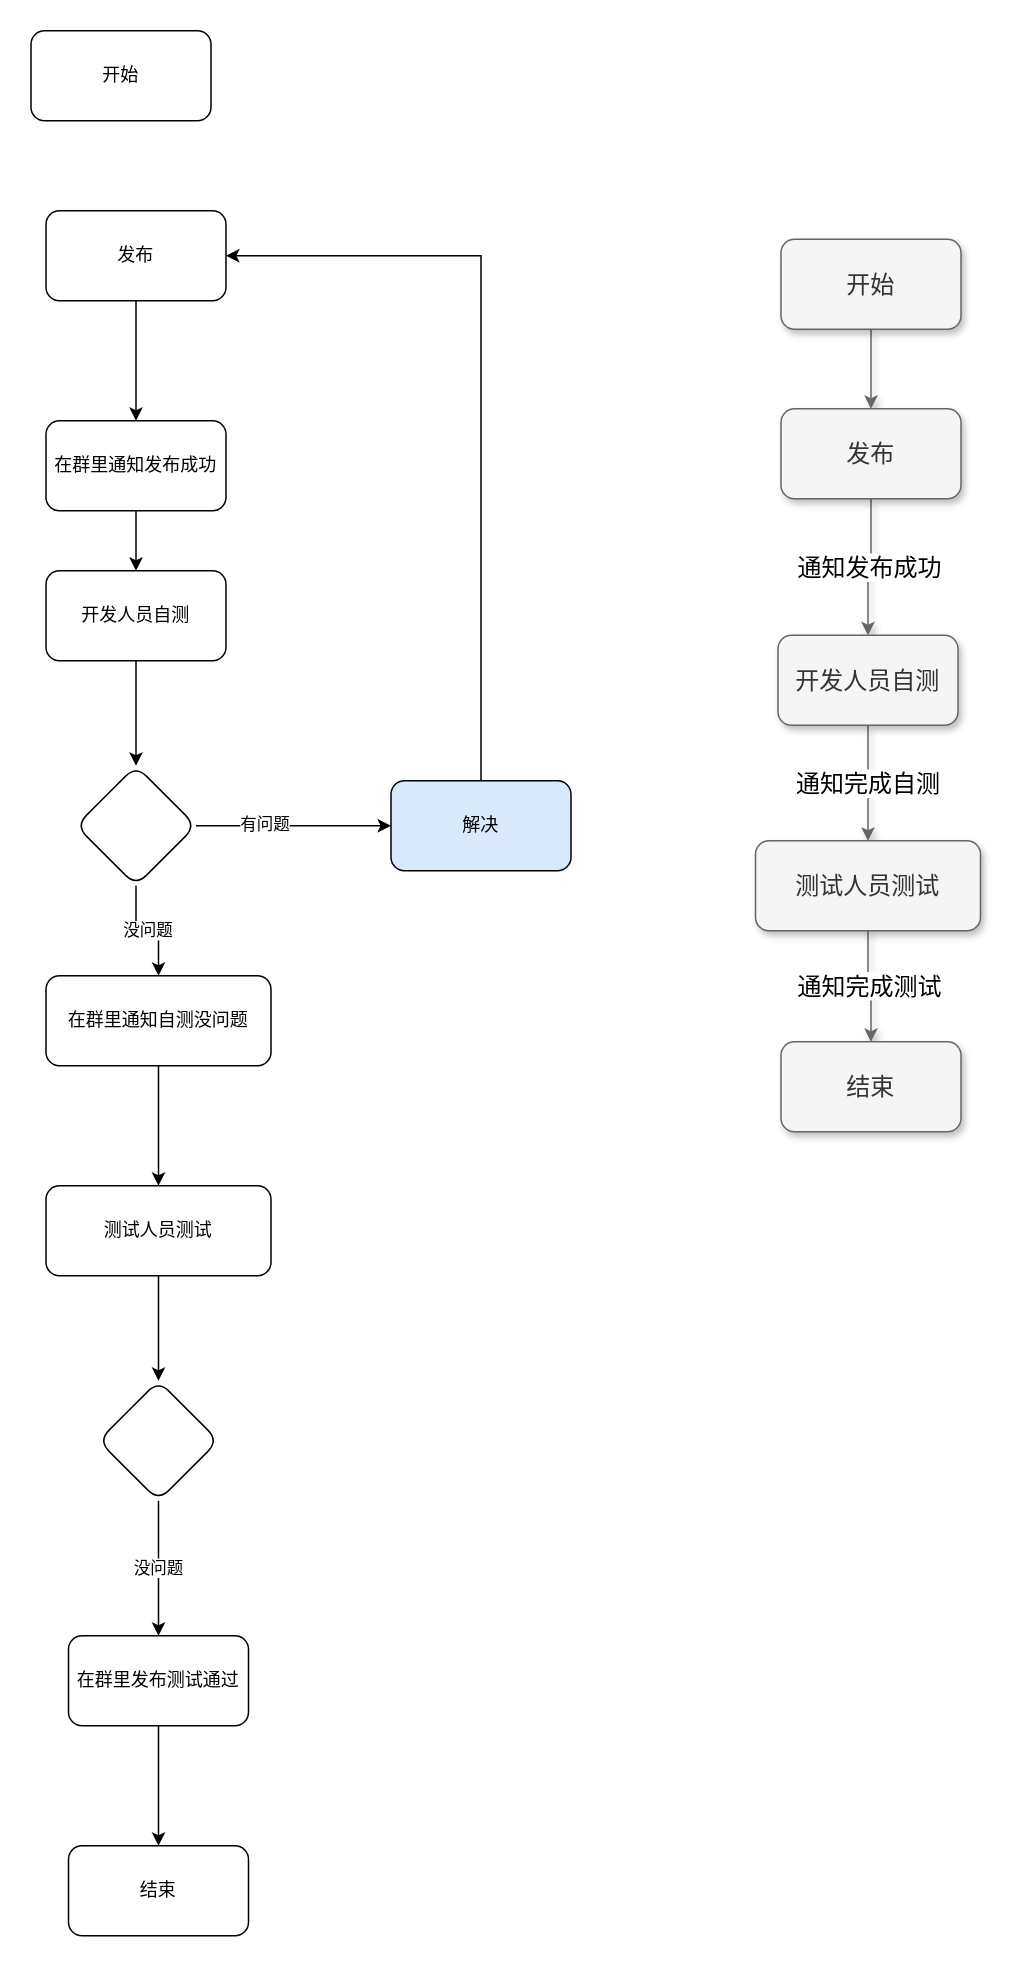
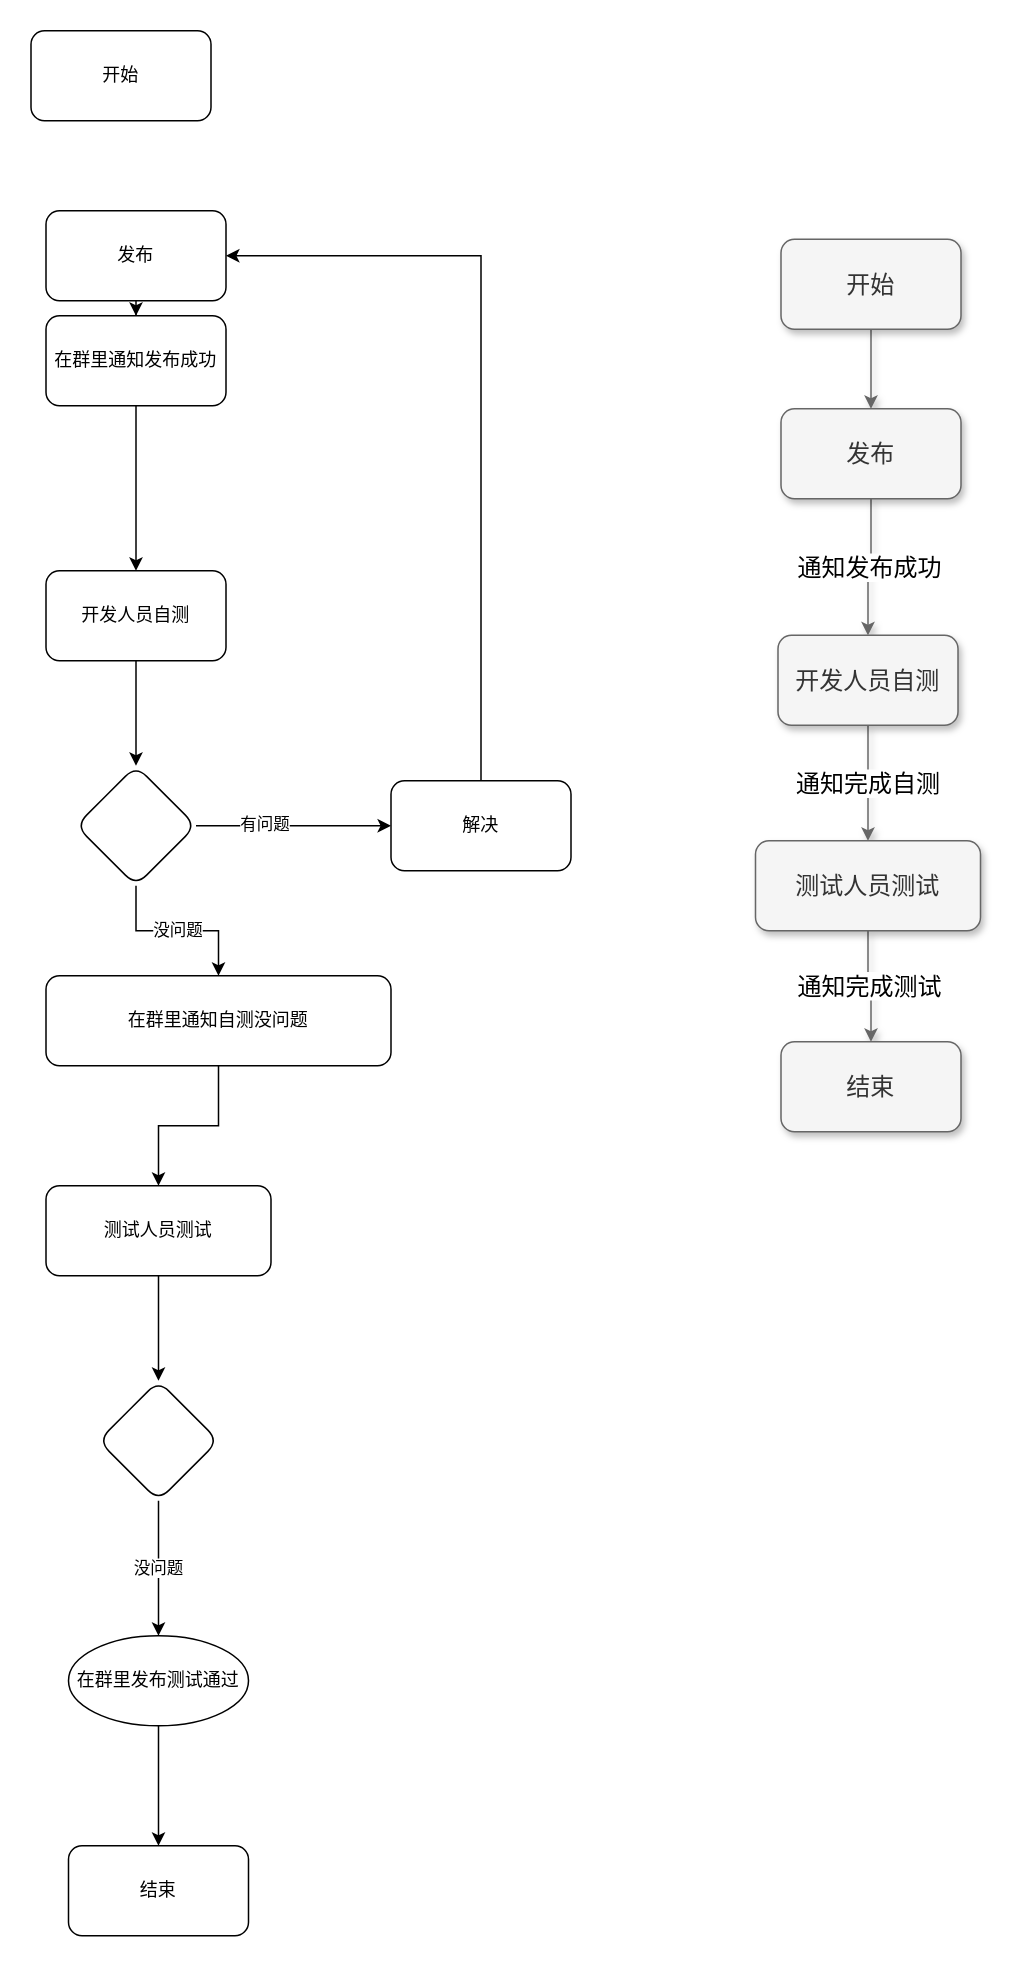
(136, 466) -> (136, 361)
(481, 826) -> (481, 826)
(158, 1021) -> (218, 1021)
(158, 1681) -> (158, 1681)
